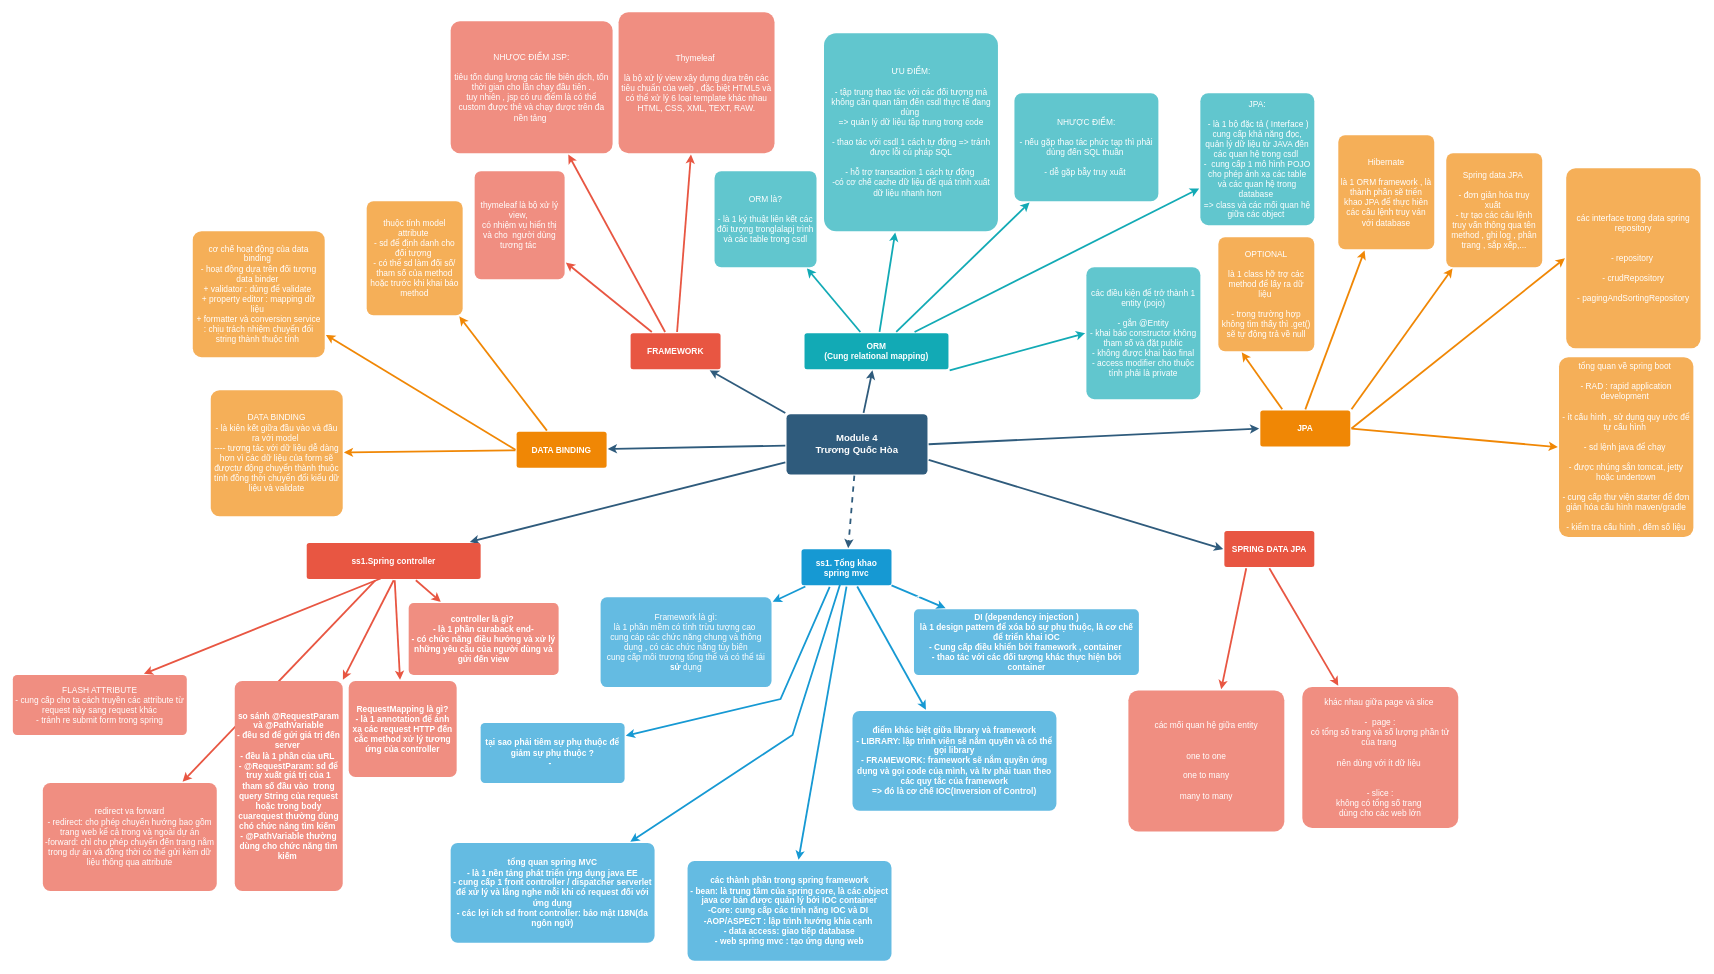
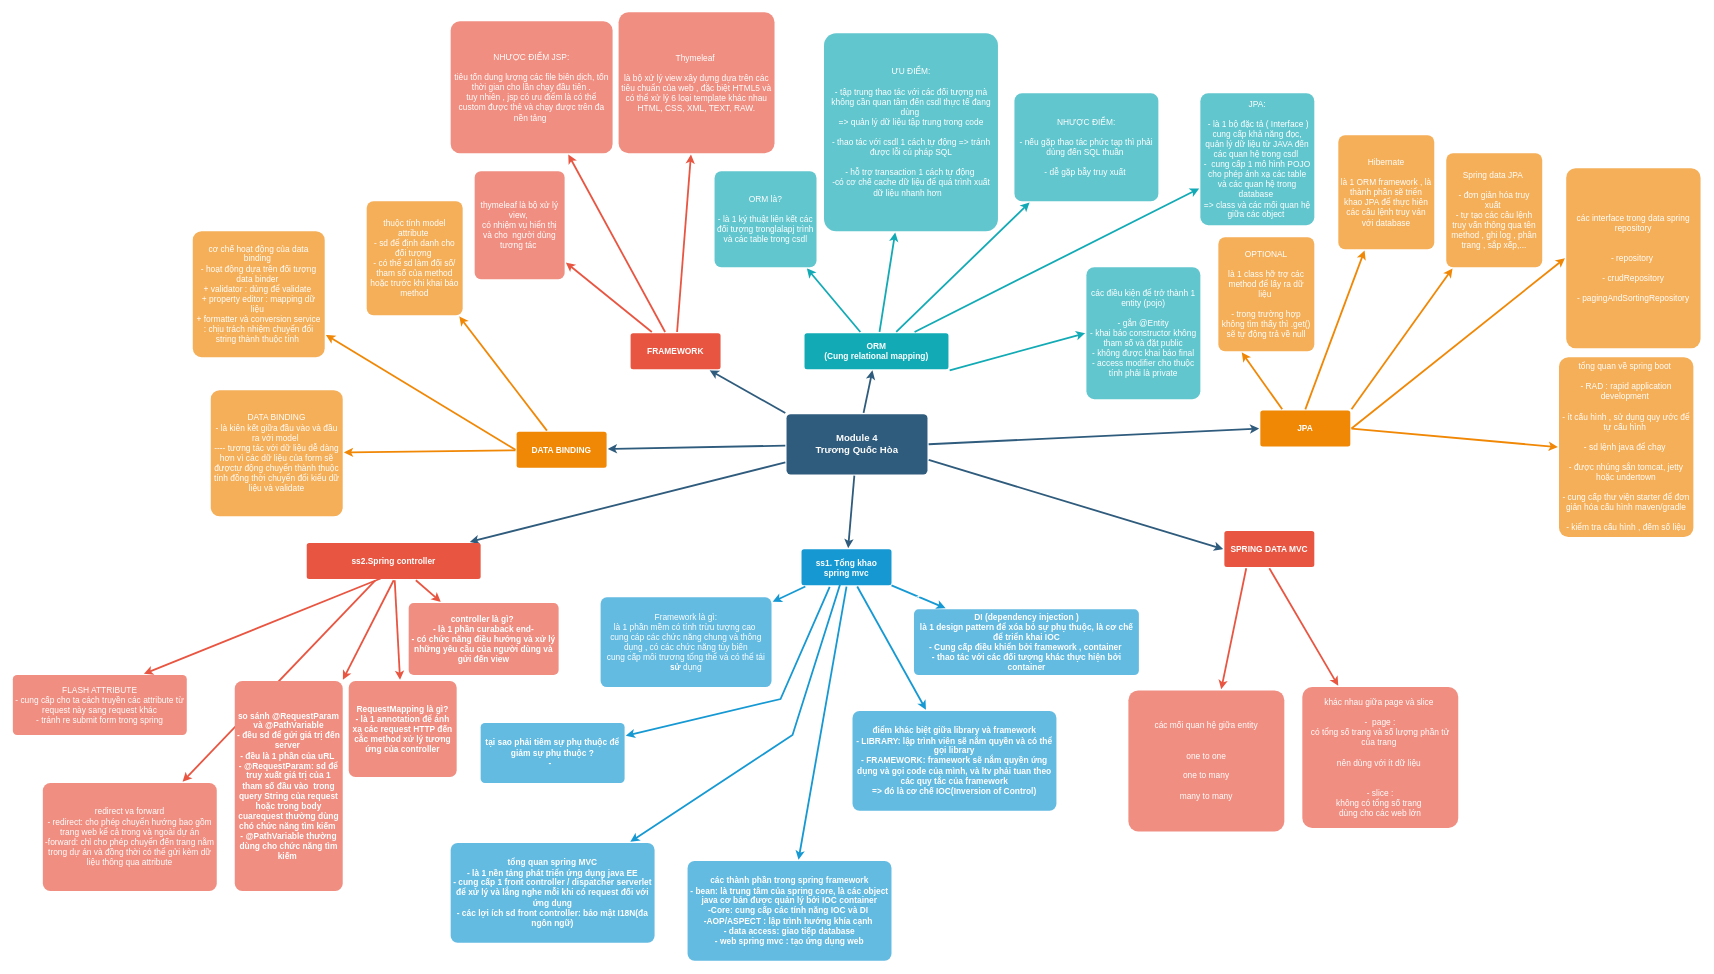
(851, 509) -> (851, 509)
(1269, 549) -> (1269, 549)
(393, 561) -> (393, 561)
